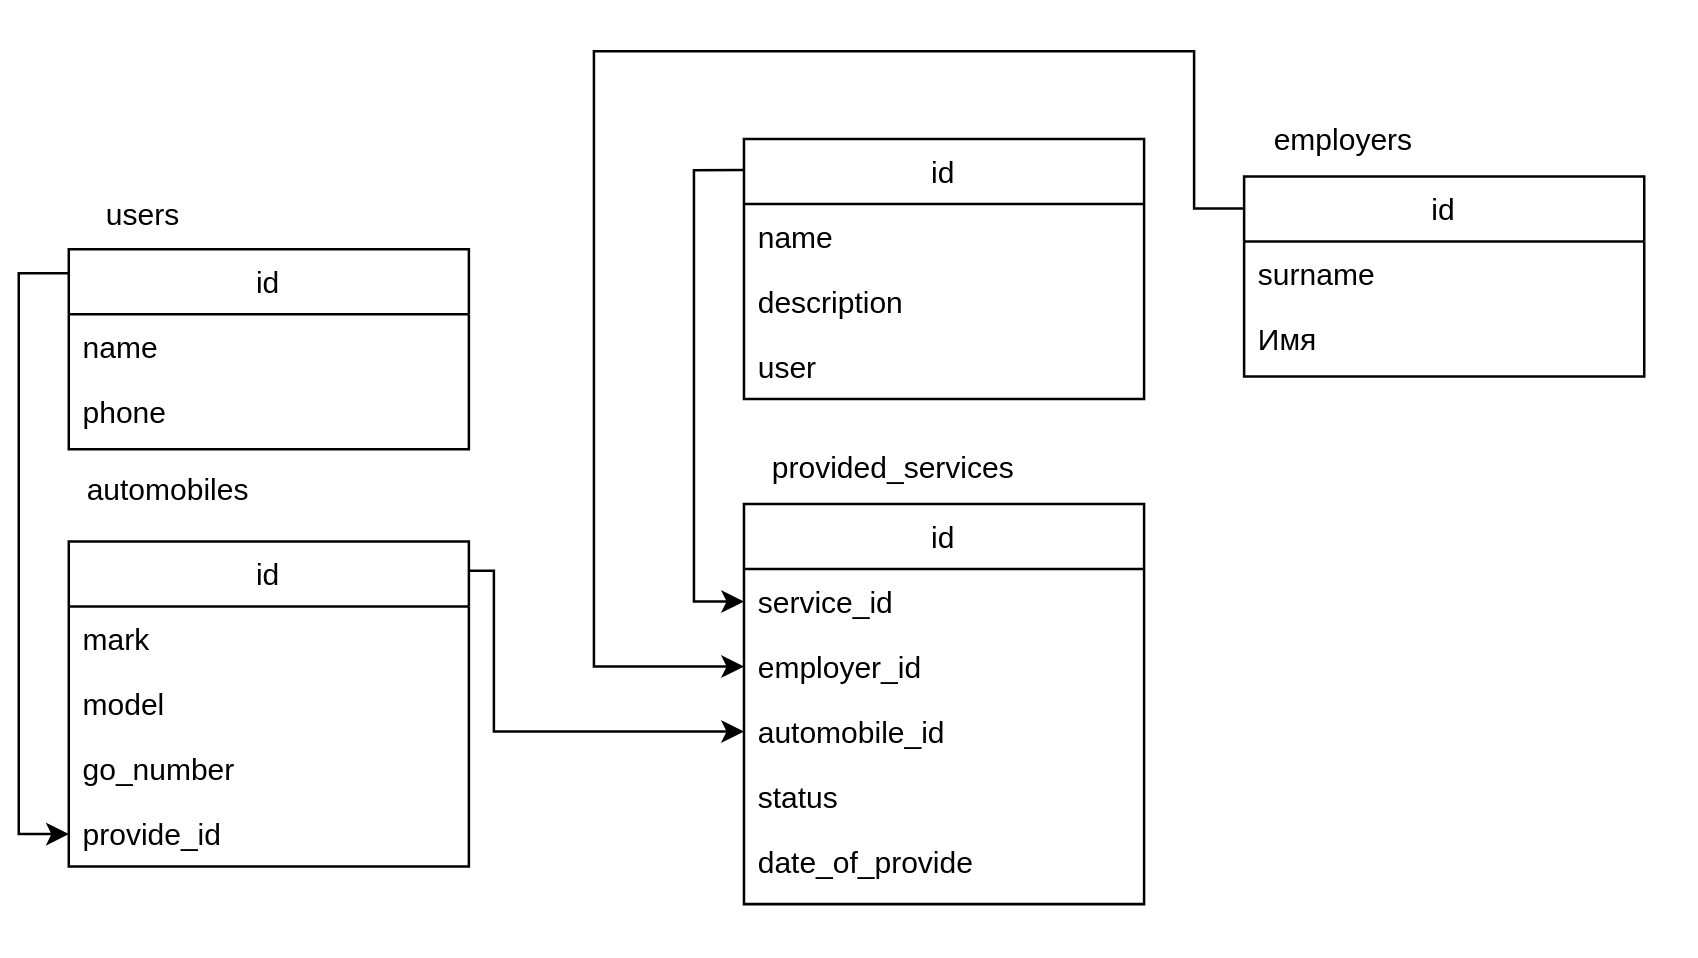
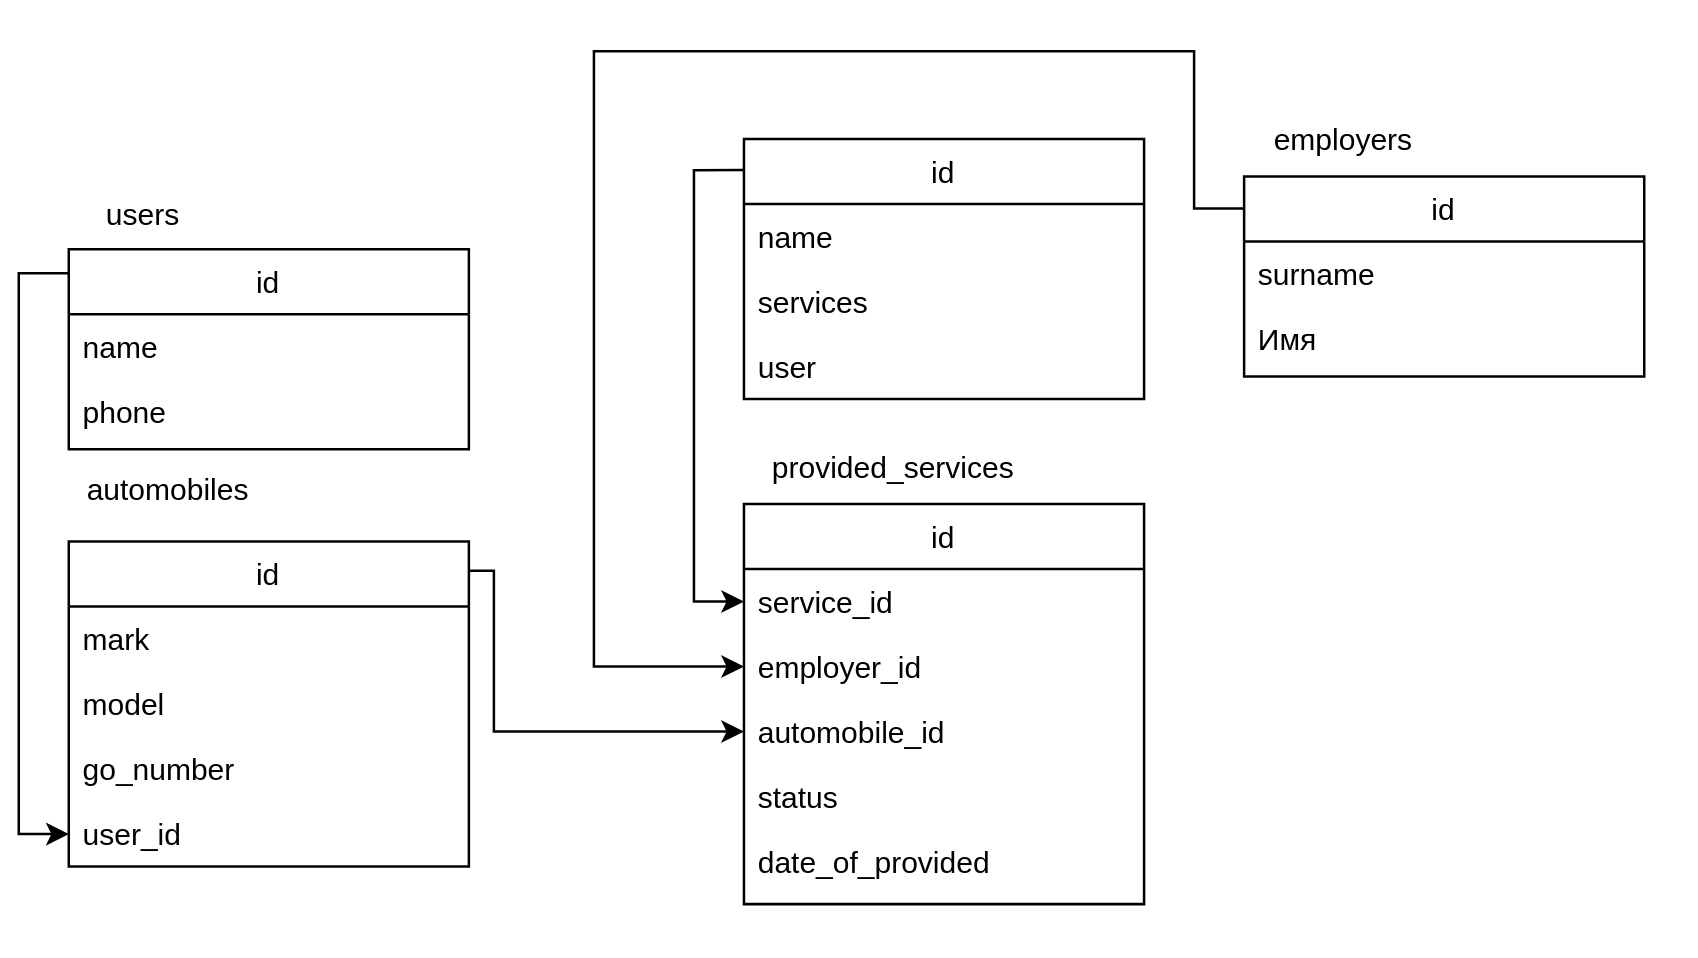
(842, 303) -> (821, 303)
(159, 835) -> (137, 835)
(880, 863) -> (888, 863)
